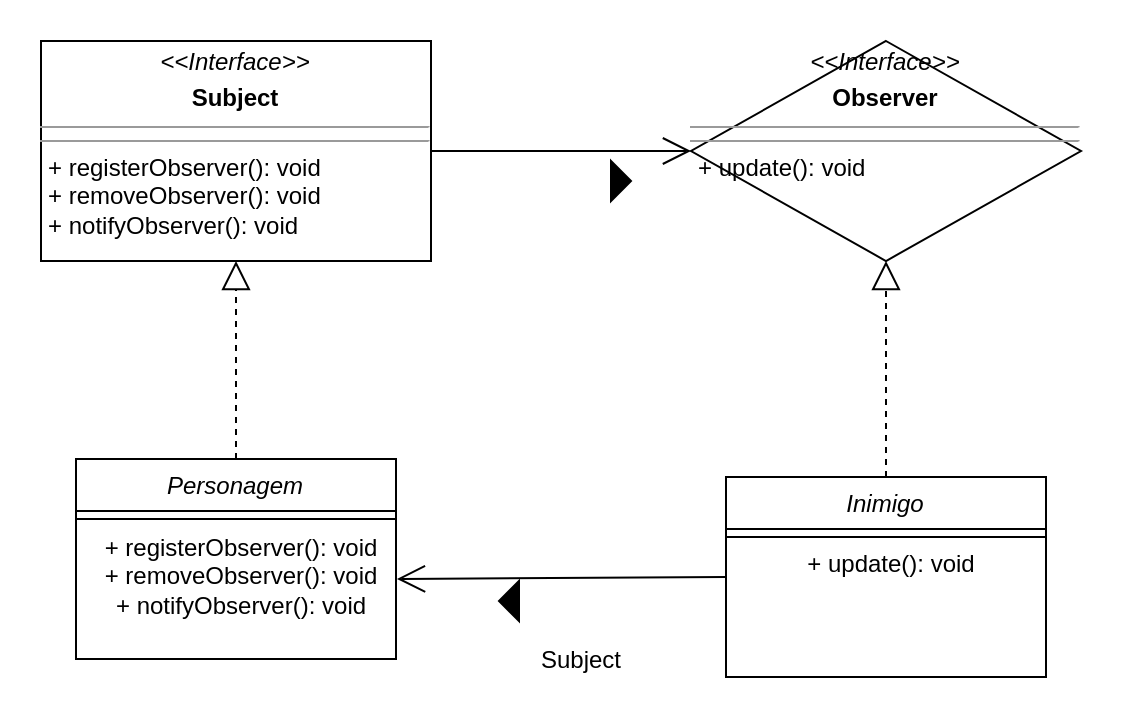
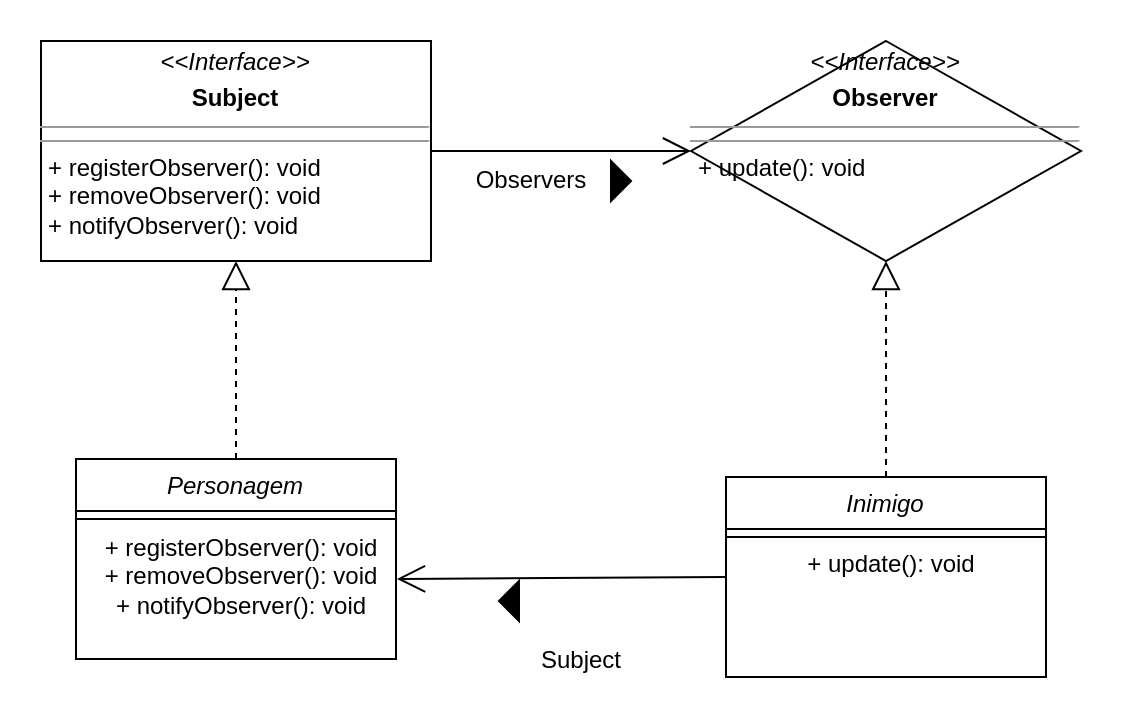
none -> (531, 181)
